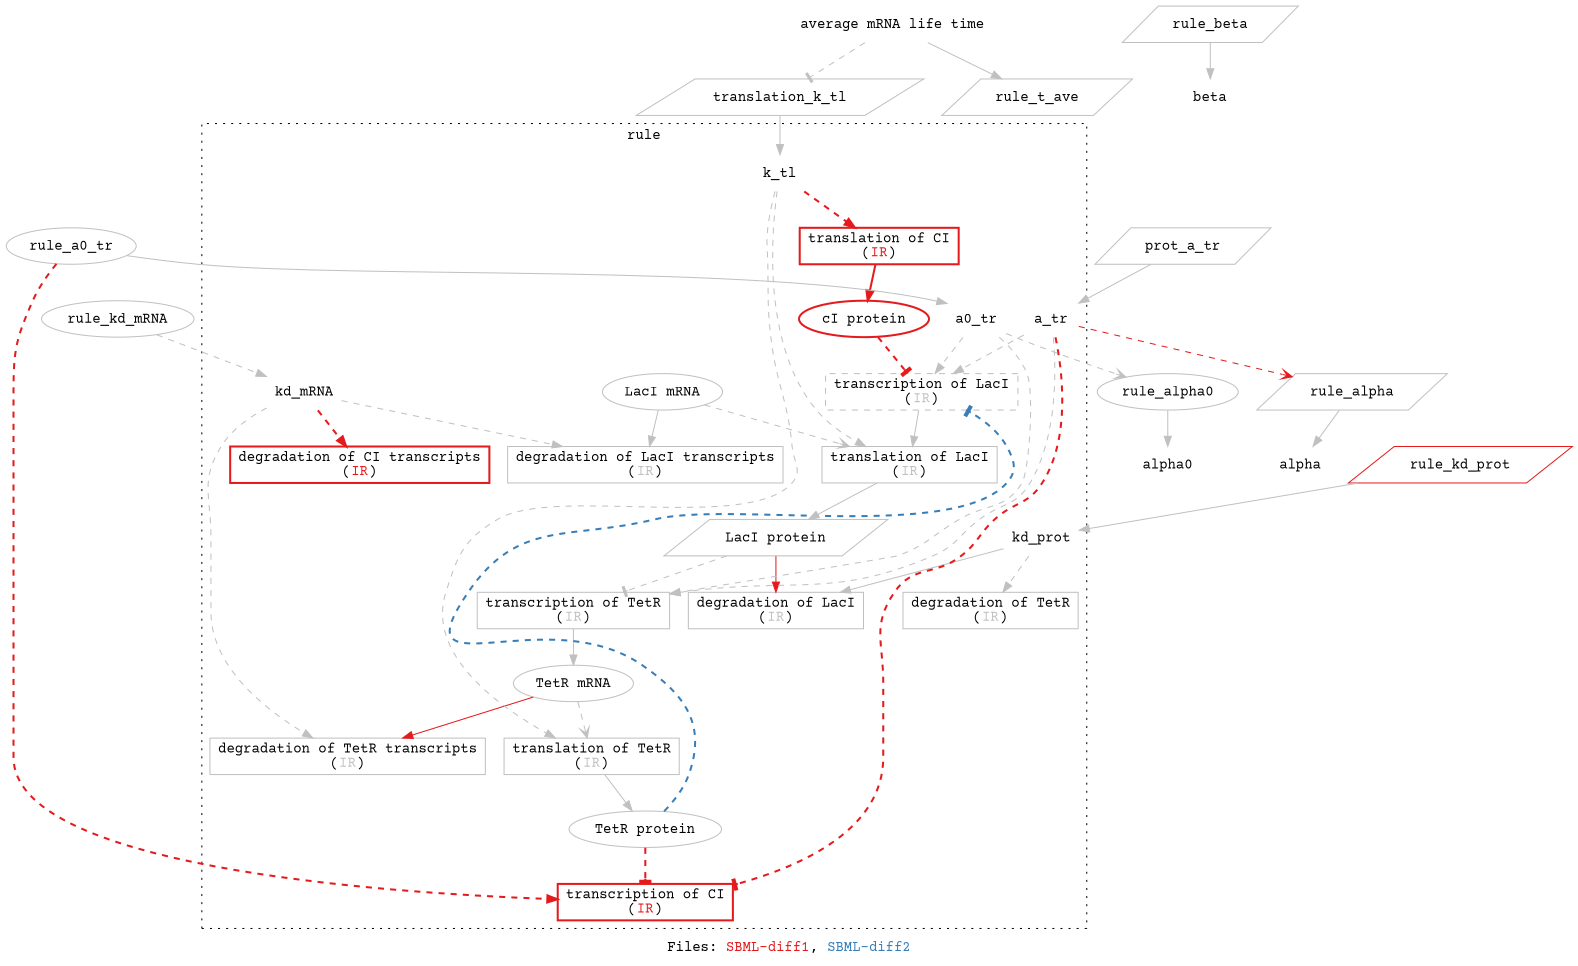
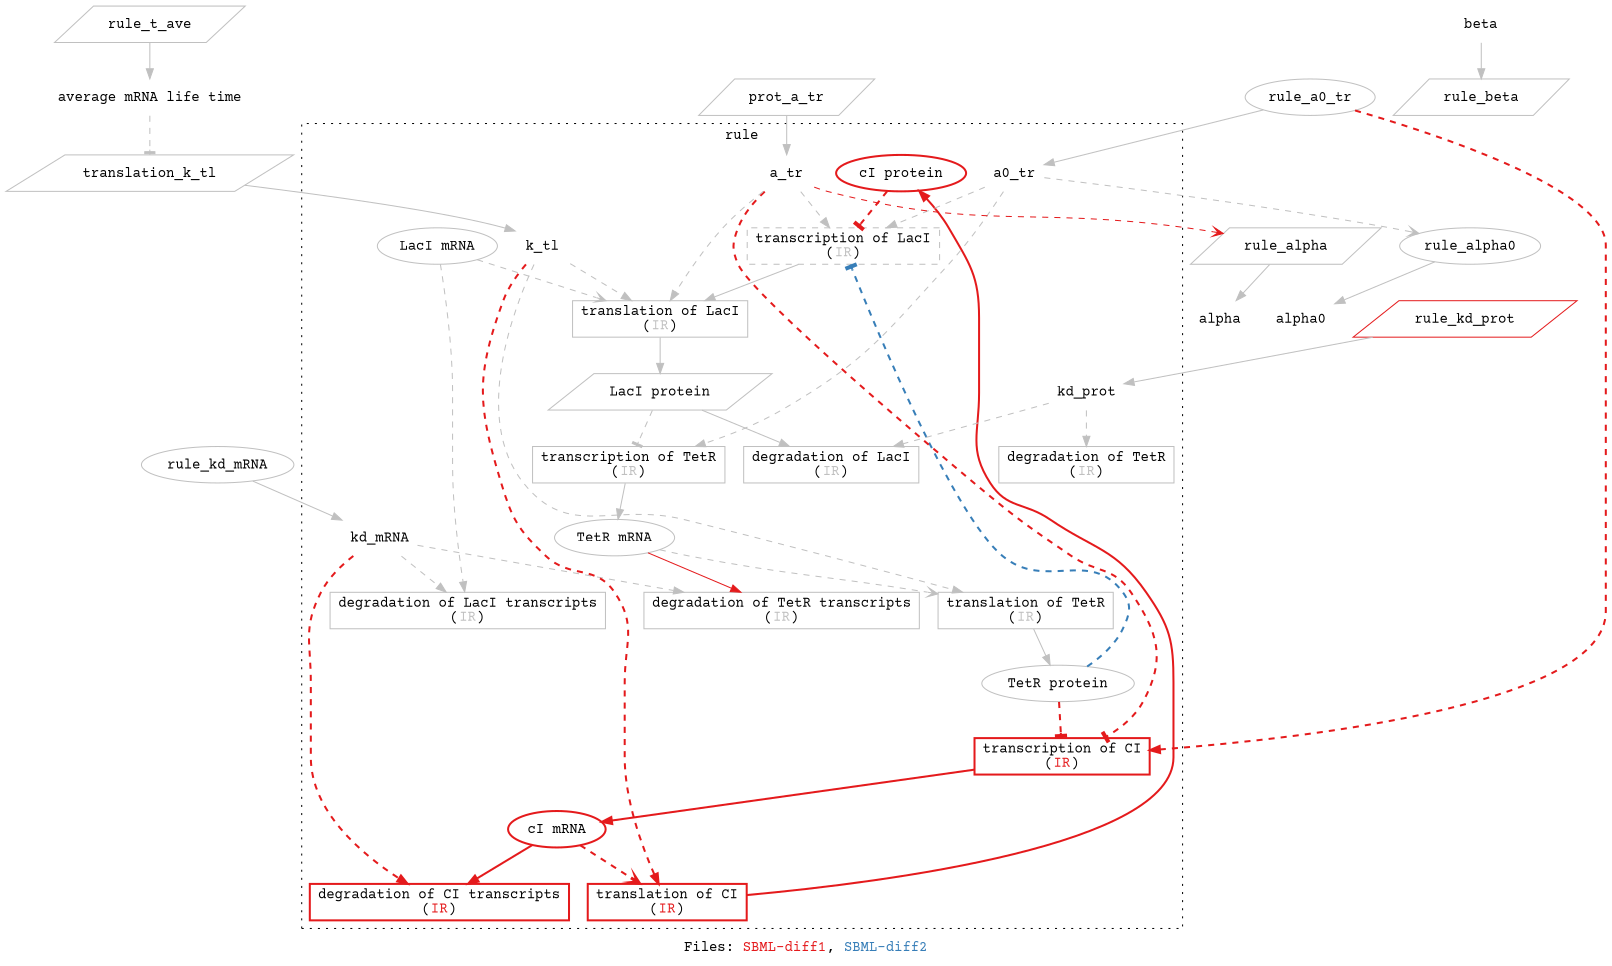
(1210, 56) -> (1481, 56)
(960, 58) -> (150, 56)
(209, 355) -> (293, 499)
(655, 423) -> (453, 423)
(940, 553) -> (715, 237)
(776, 569) -> (737, 425)
(900, 576) -> (969, 426)
none -> (557, 829)
